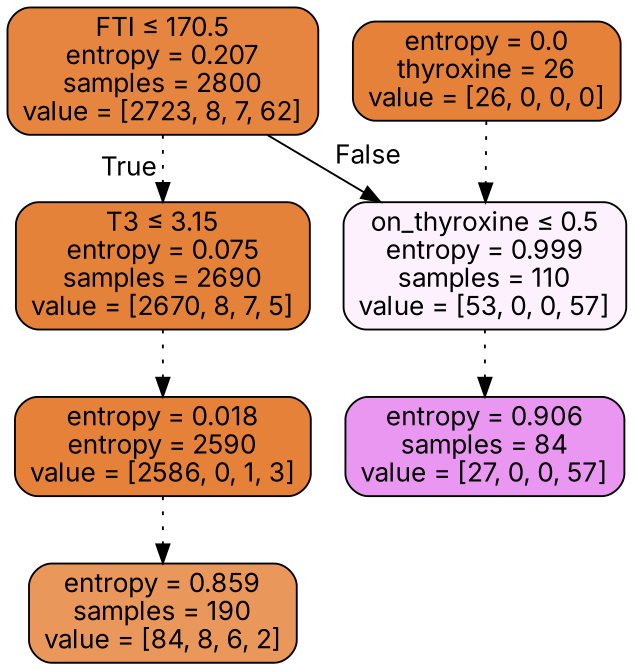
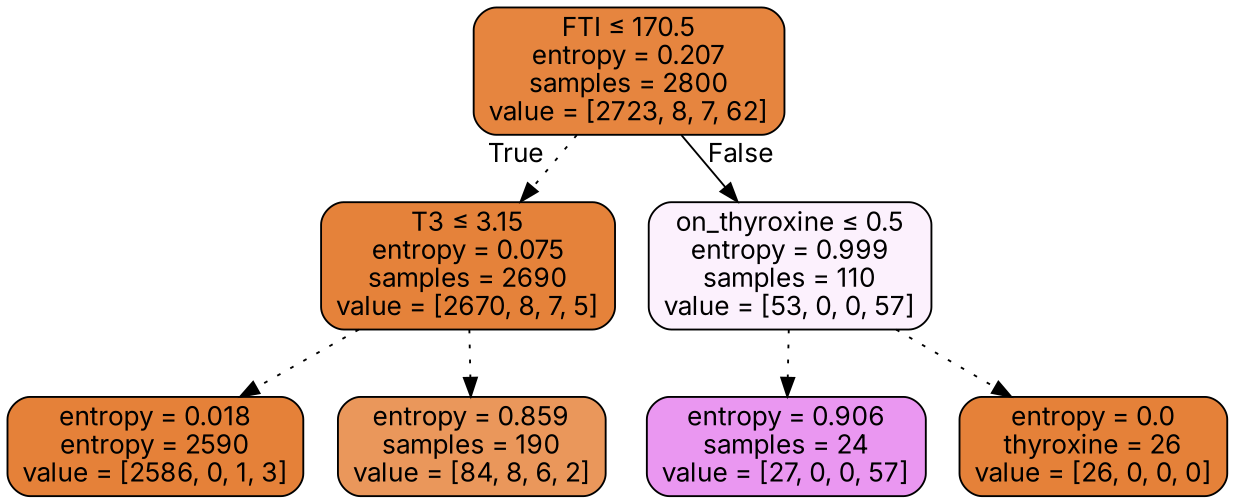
(486, 152) -> (946, 358)
(485, 446) -> (786, 446)
(163, 520) -> (470, 353)
